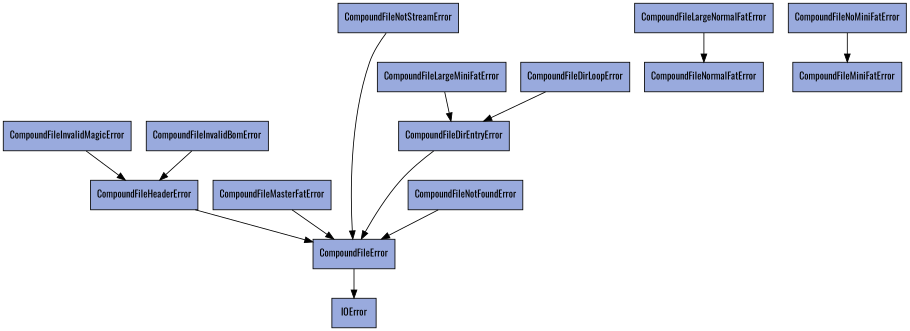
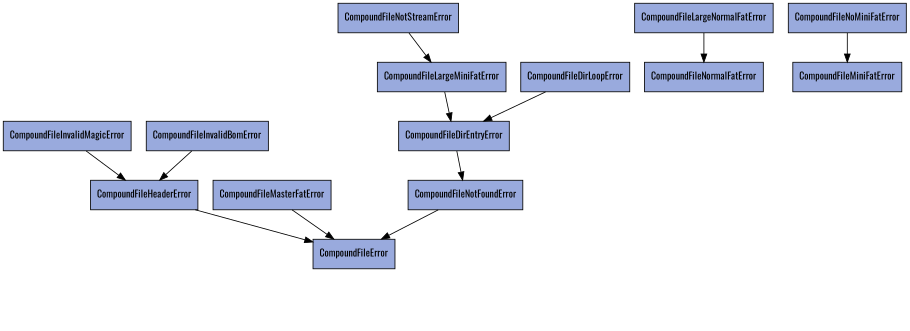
(355, 129) -> (418, 44)
(395, 187) -> (459, 162)
(354, 313) -> none
